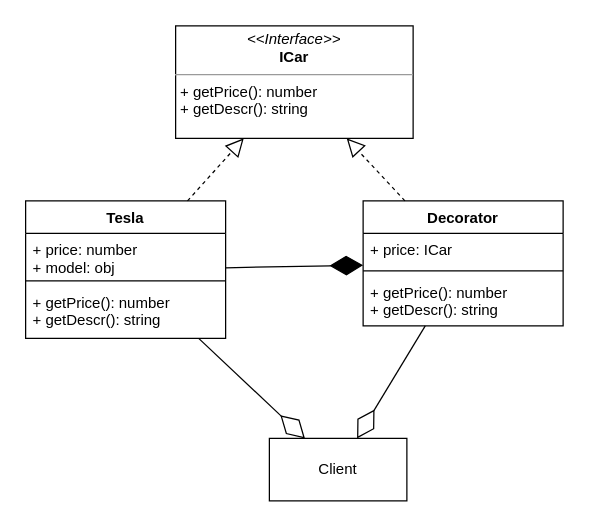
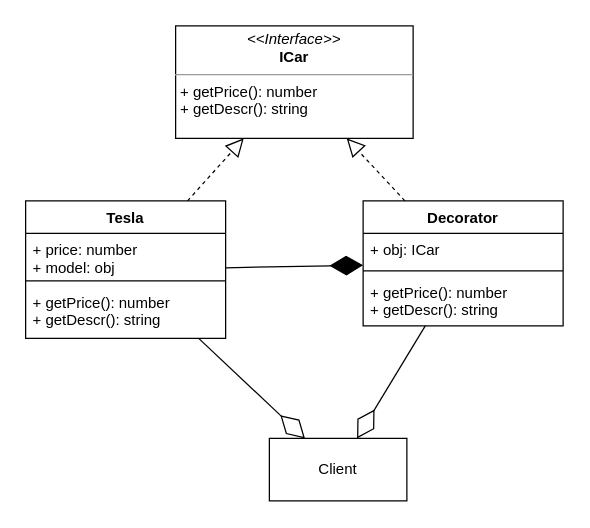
(417, 251) -> (411, 251)
